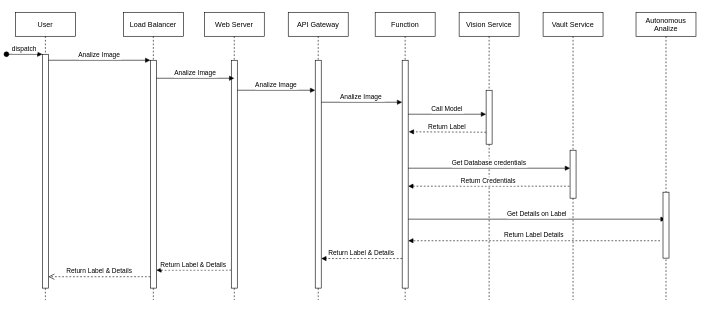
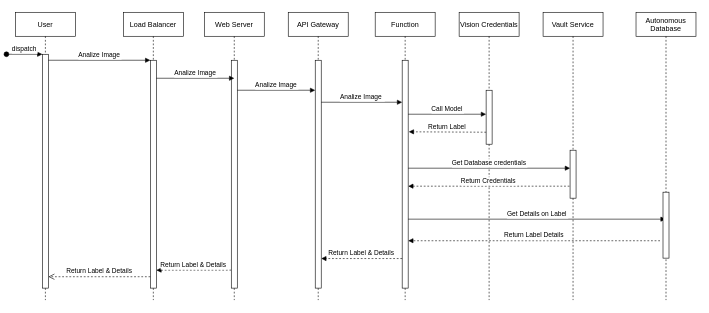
(666, 20) -> (666, 20)
(489, 25) -> (489, 25)
